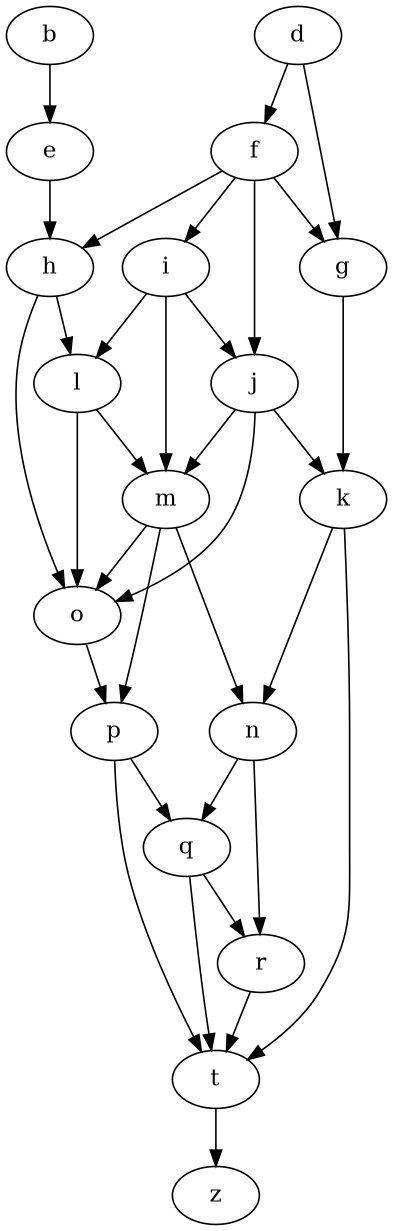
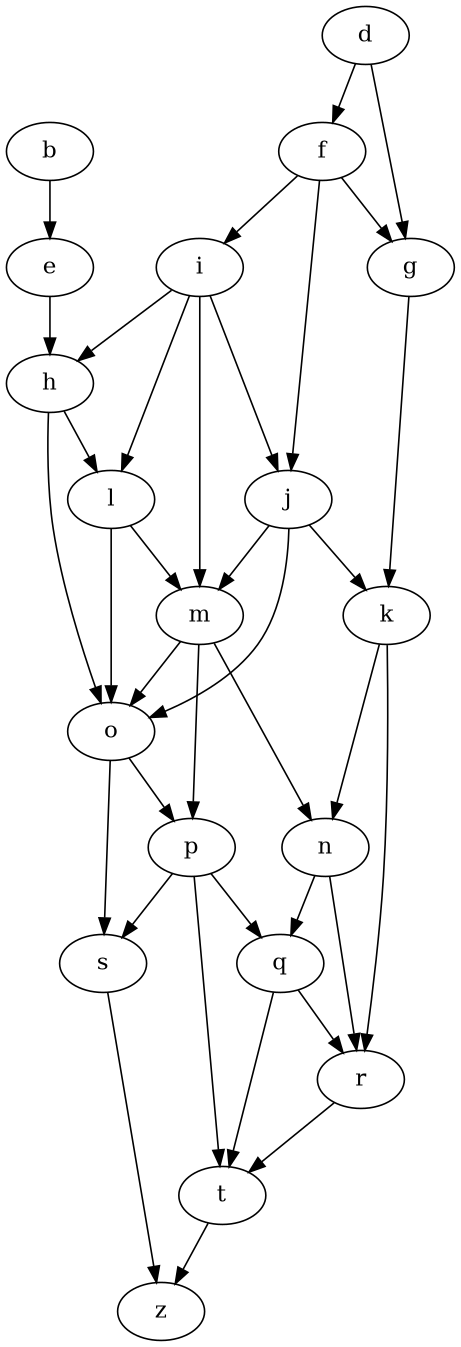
(160, 205) -> (132, 320)
(350, 804) -> (385, 840)
none -> (103, 963)
